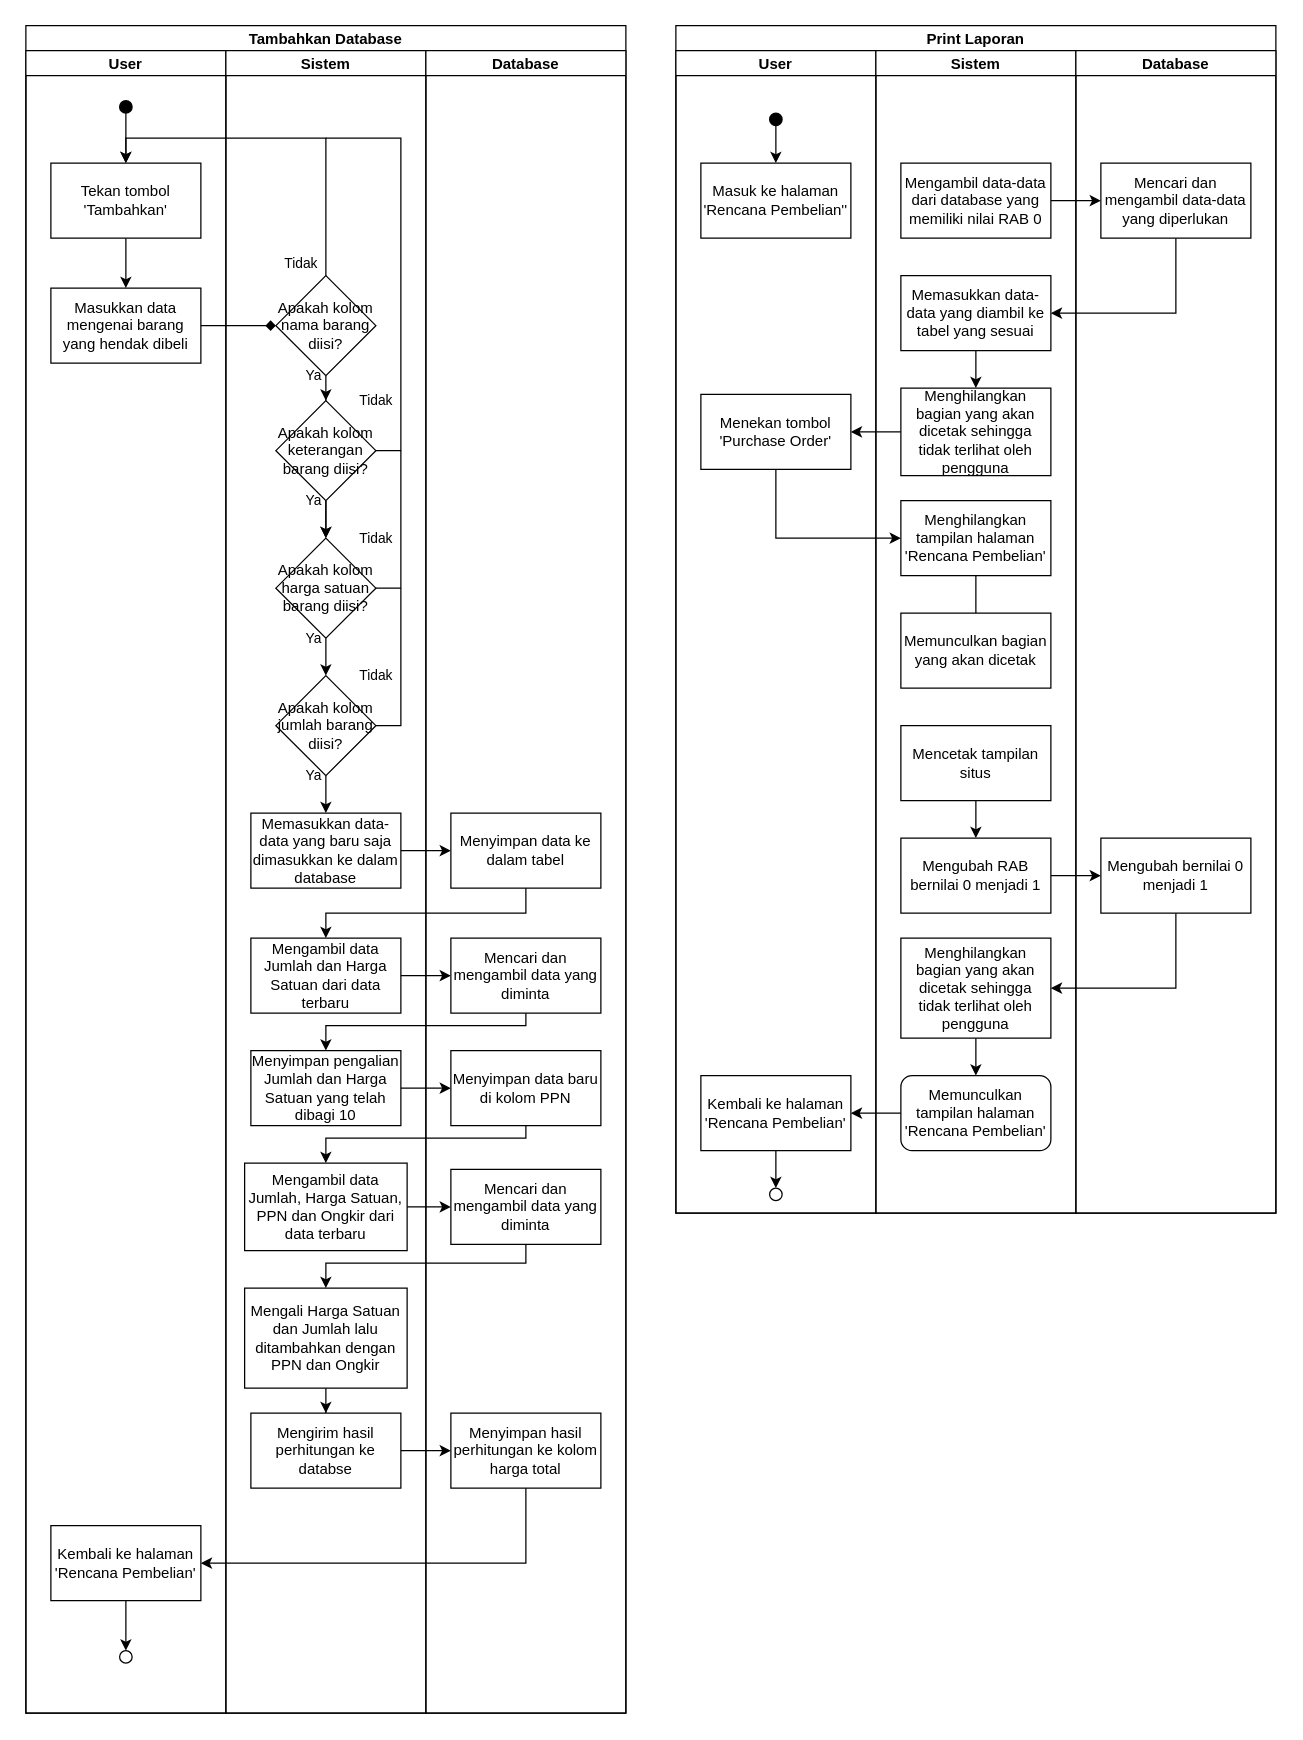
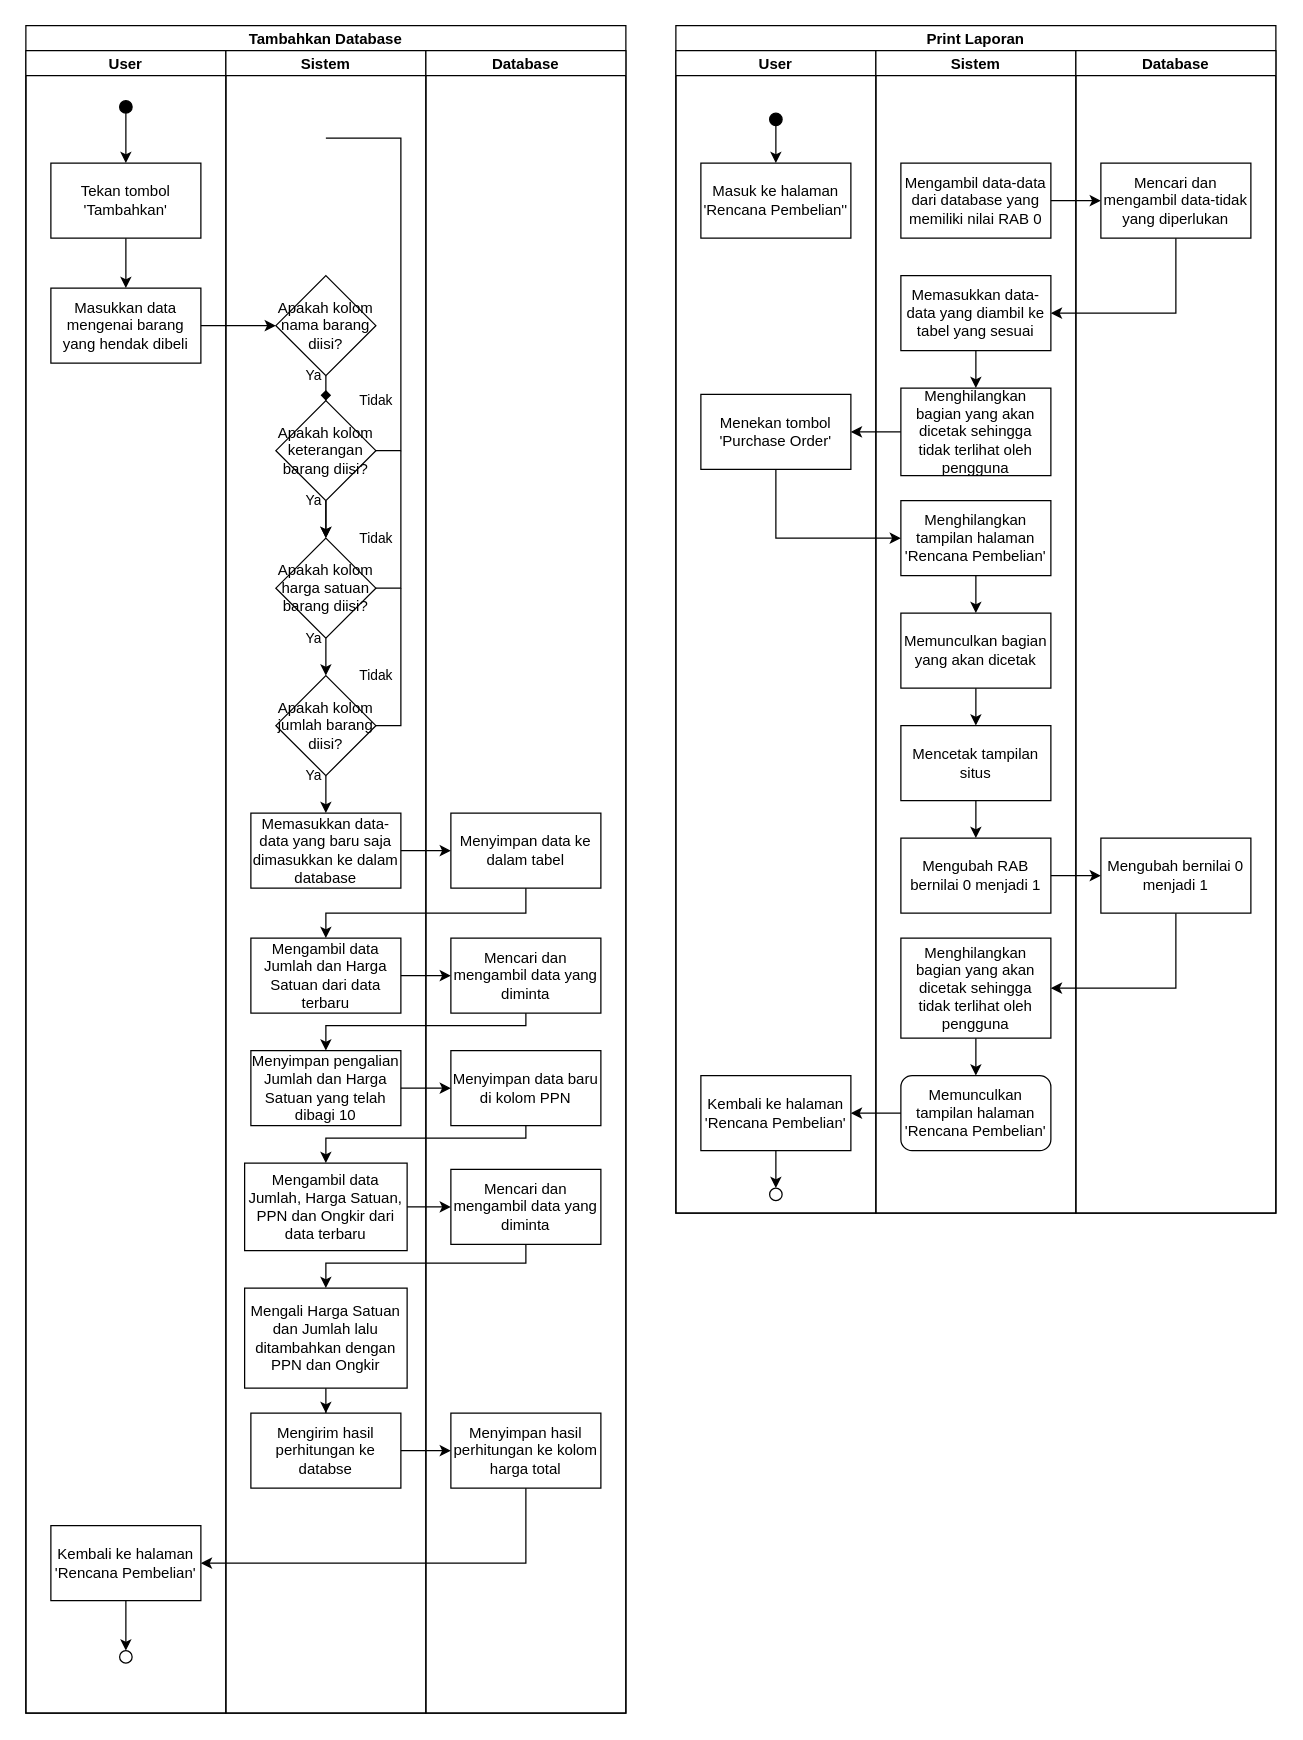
(296, 138) -> none
(1176, 201) -> (1176, 201)
(265, 326) -> (266, 326)
(326, 391) -> (326, 390)
(976, 606) -> (976, 603)
none -> (976, 711)
